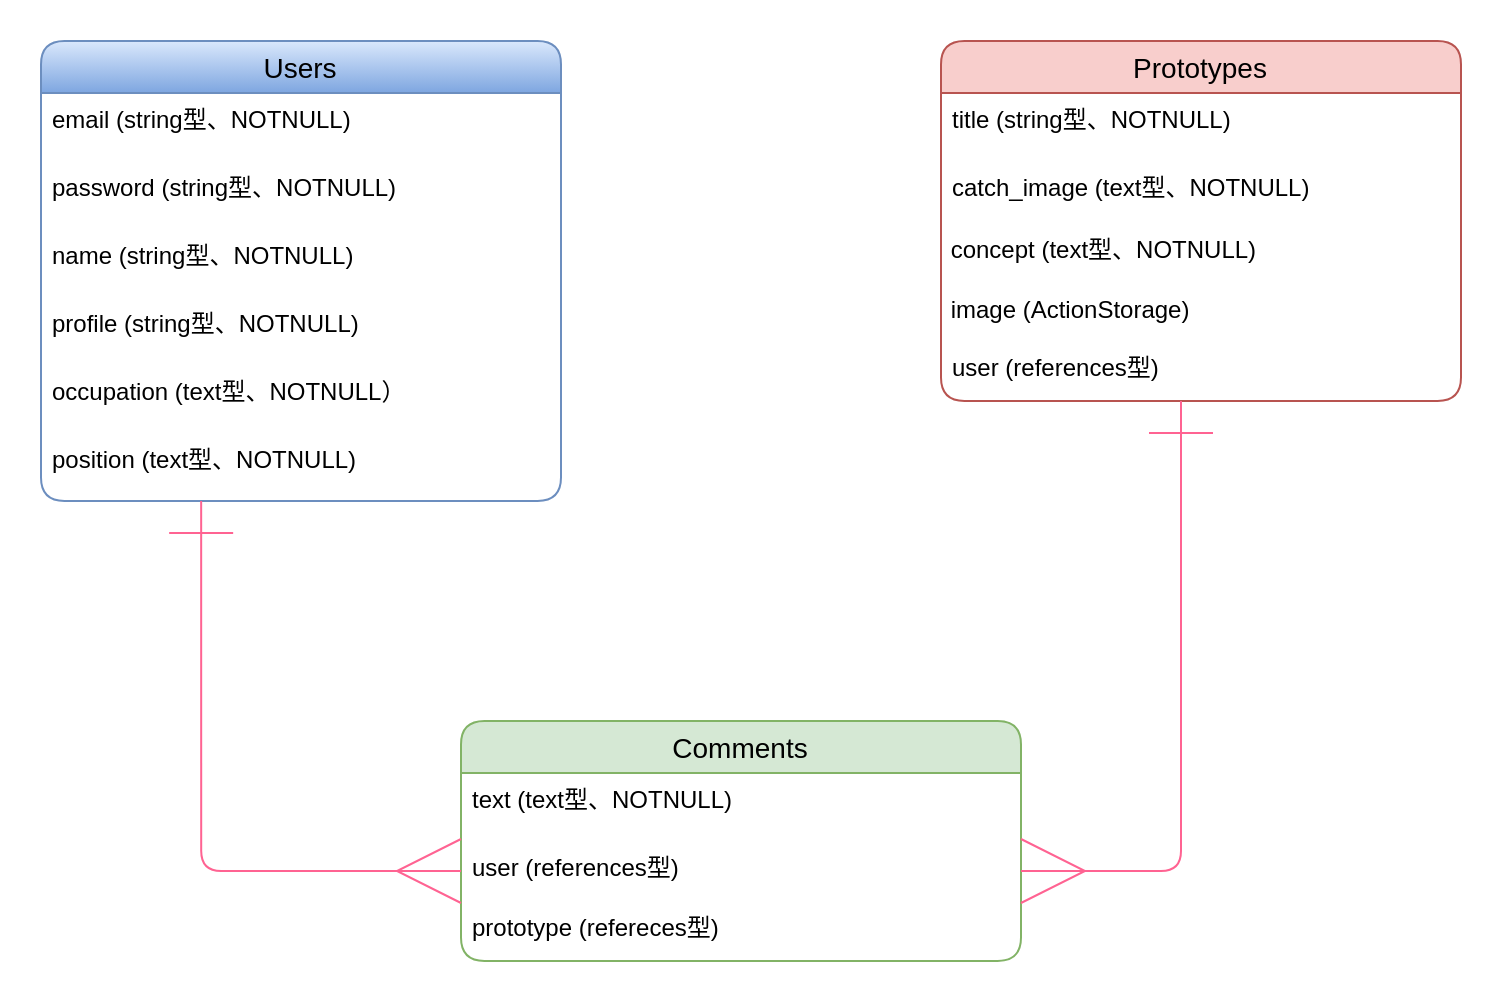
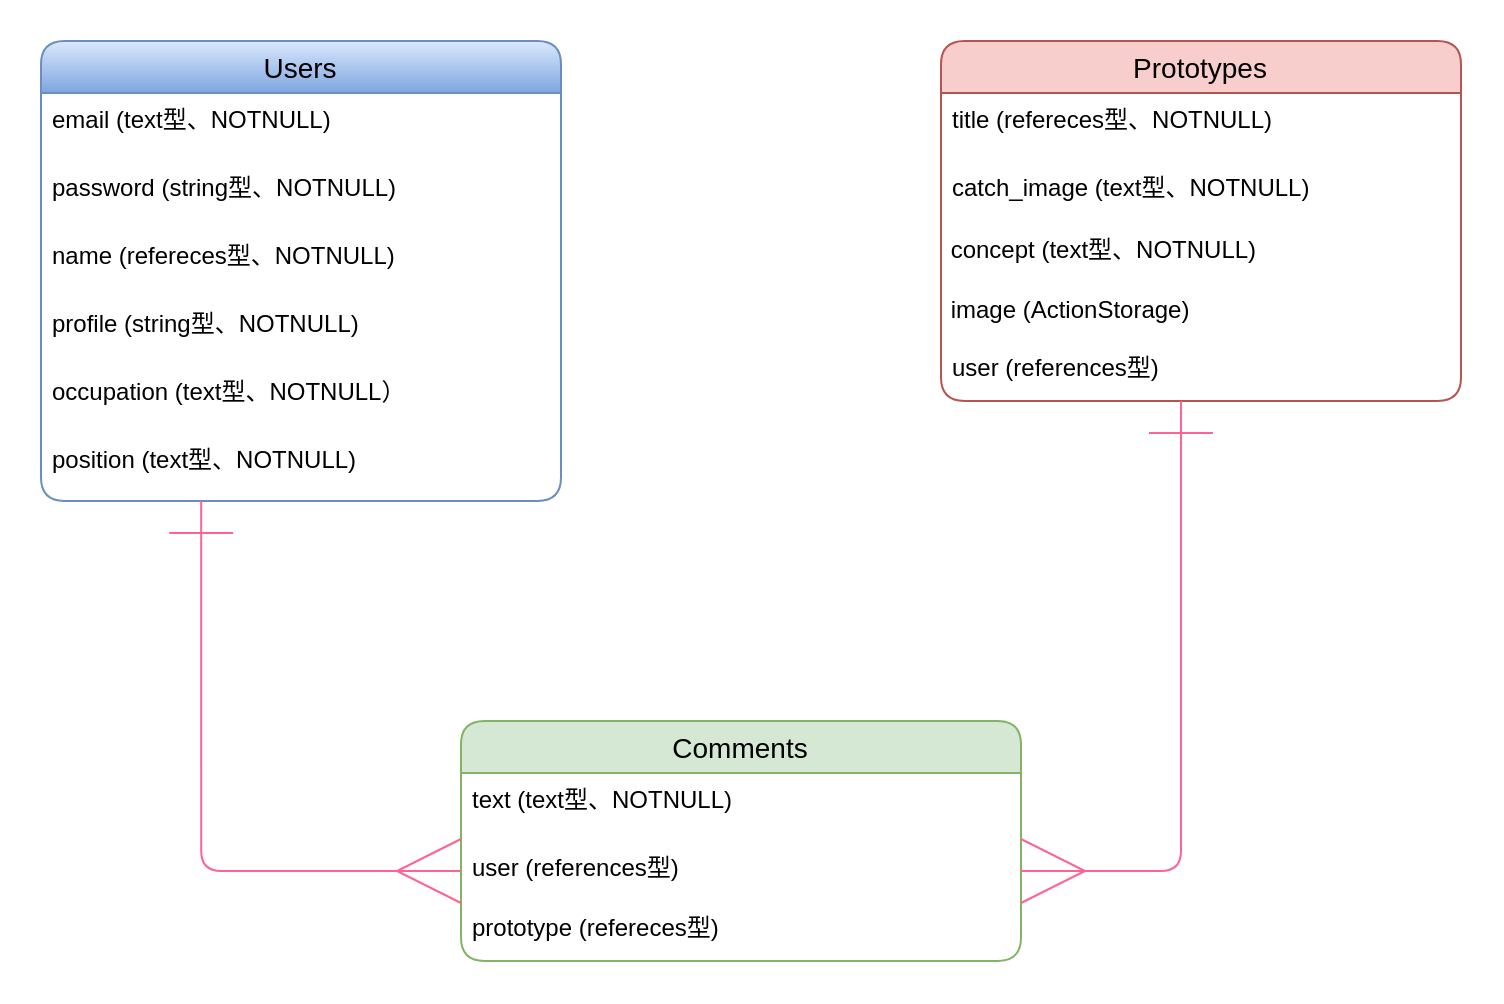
(205, 120) -> (194, 120)
(1105, 120) -> (1128, 120)
(204, 256) -> (227, 256)
